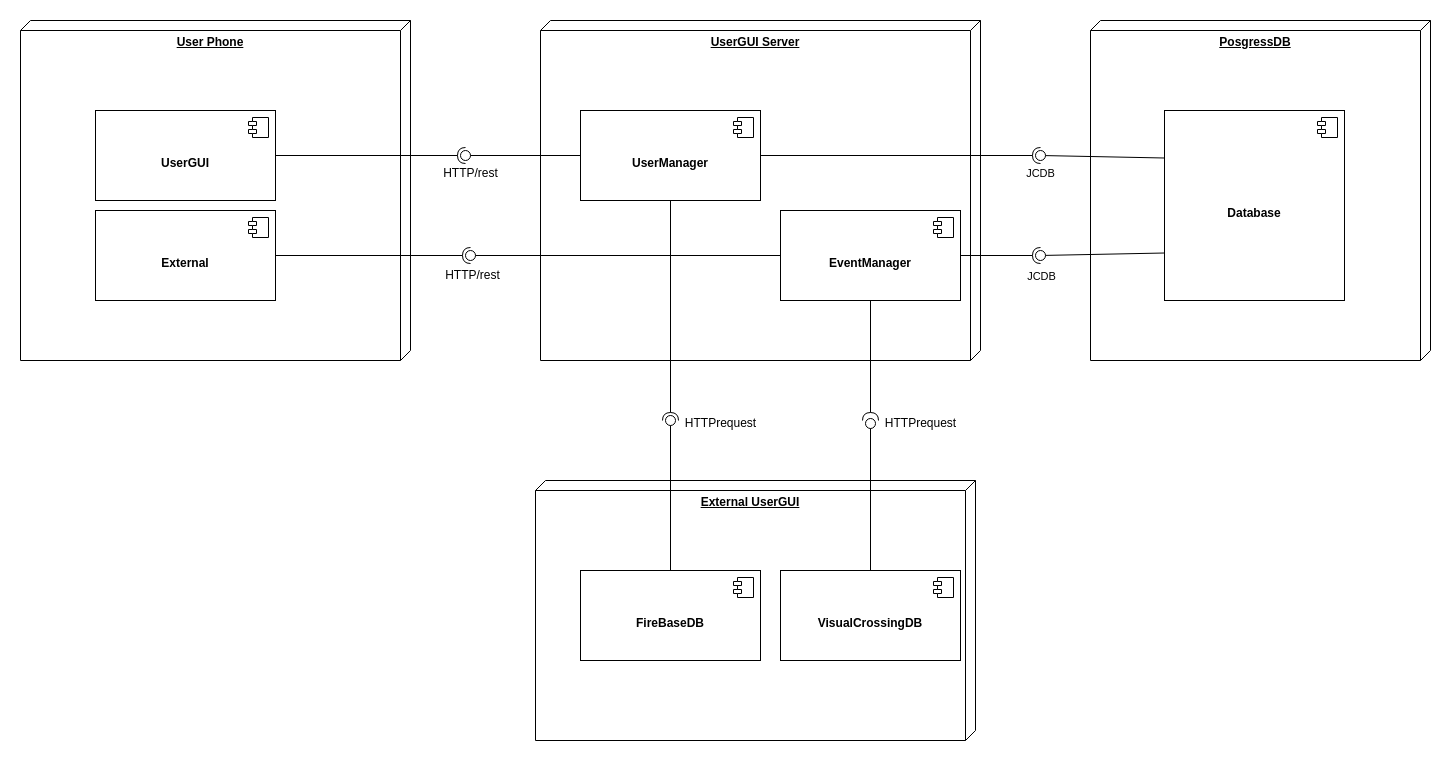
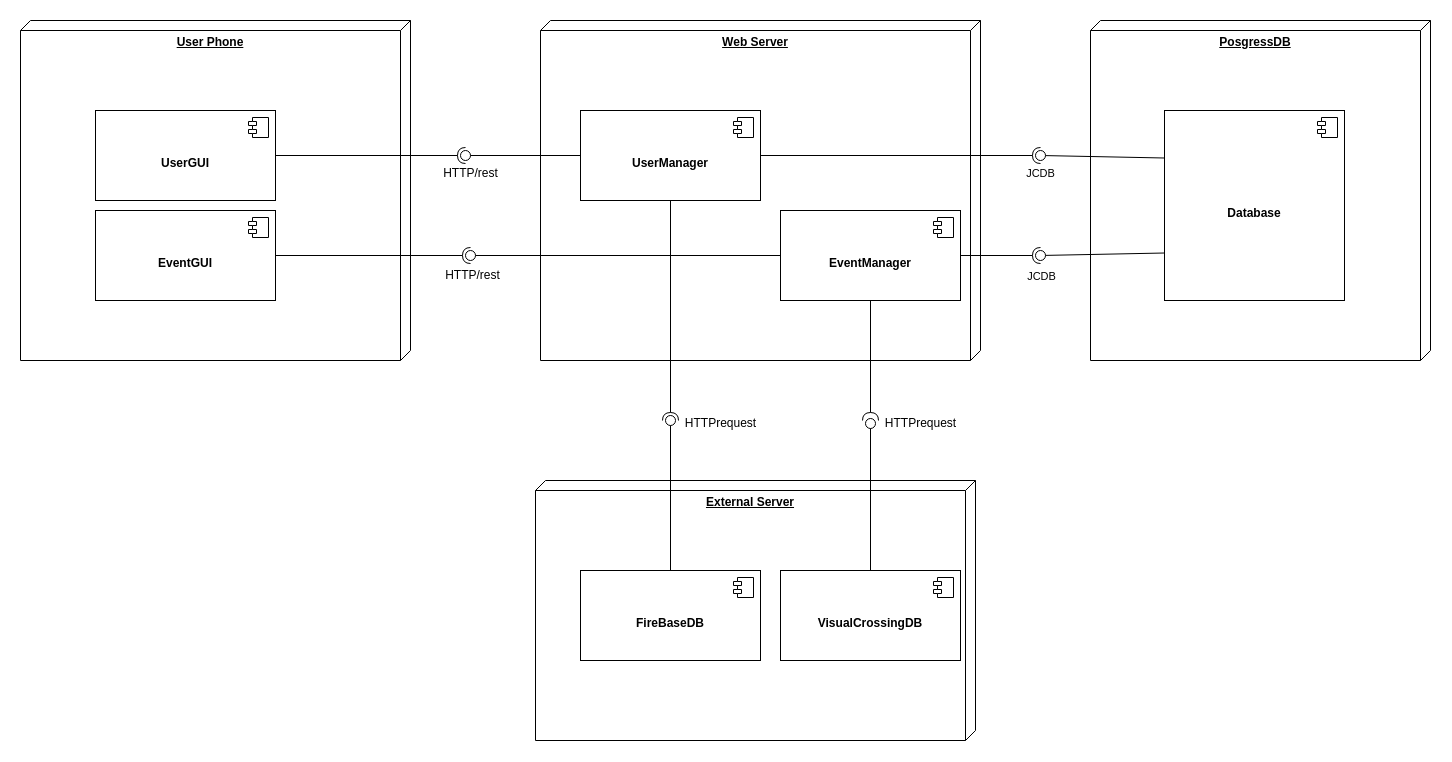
(756, 43) -> (756, 43)
(186, 256) -> (186, 256)
(751, 503) -> (751, 503)
